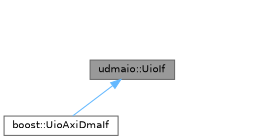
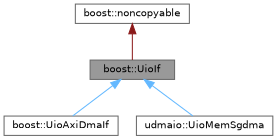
none -> (132, 14)
(132, 70) -> (132, 70)
none -> (205, 126)
